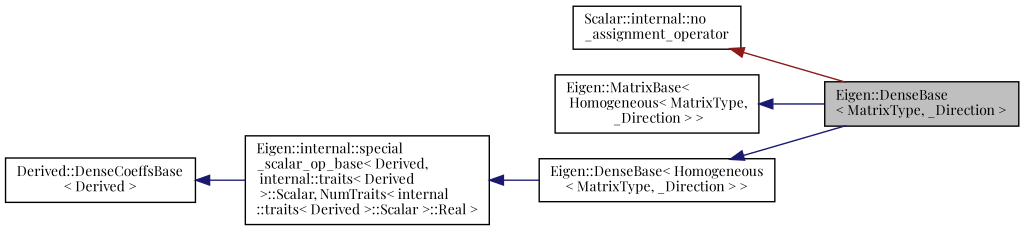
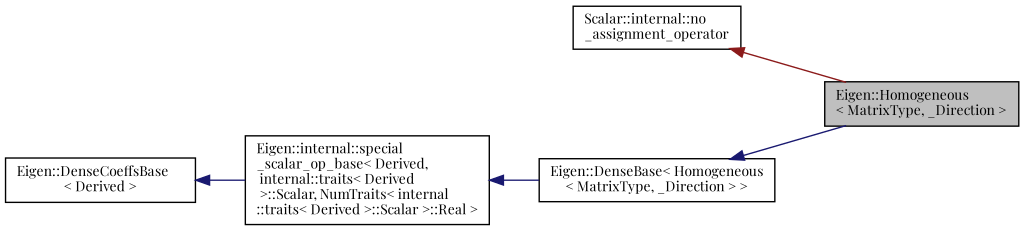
(657, 104) -> none
(922, 104) -> (922, 104)
(100, 180) -> (100, 180)
